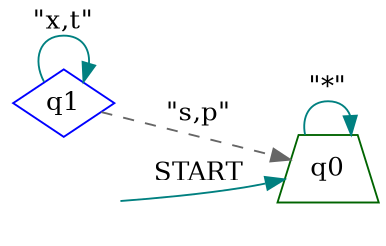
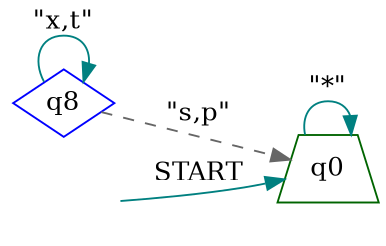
(64, 103) -> (64, 103)
